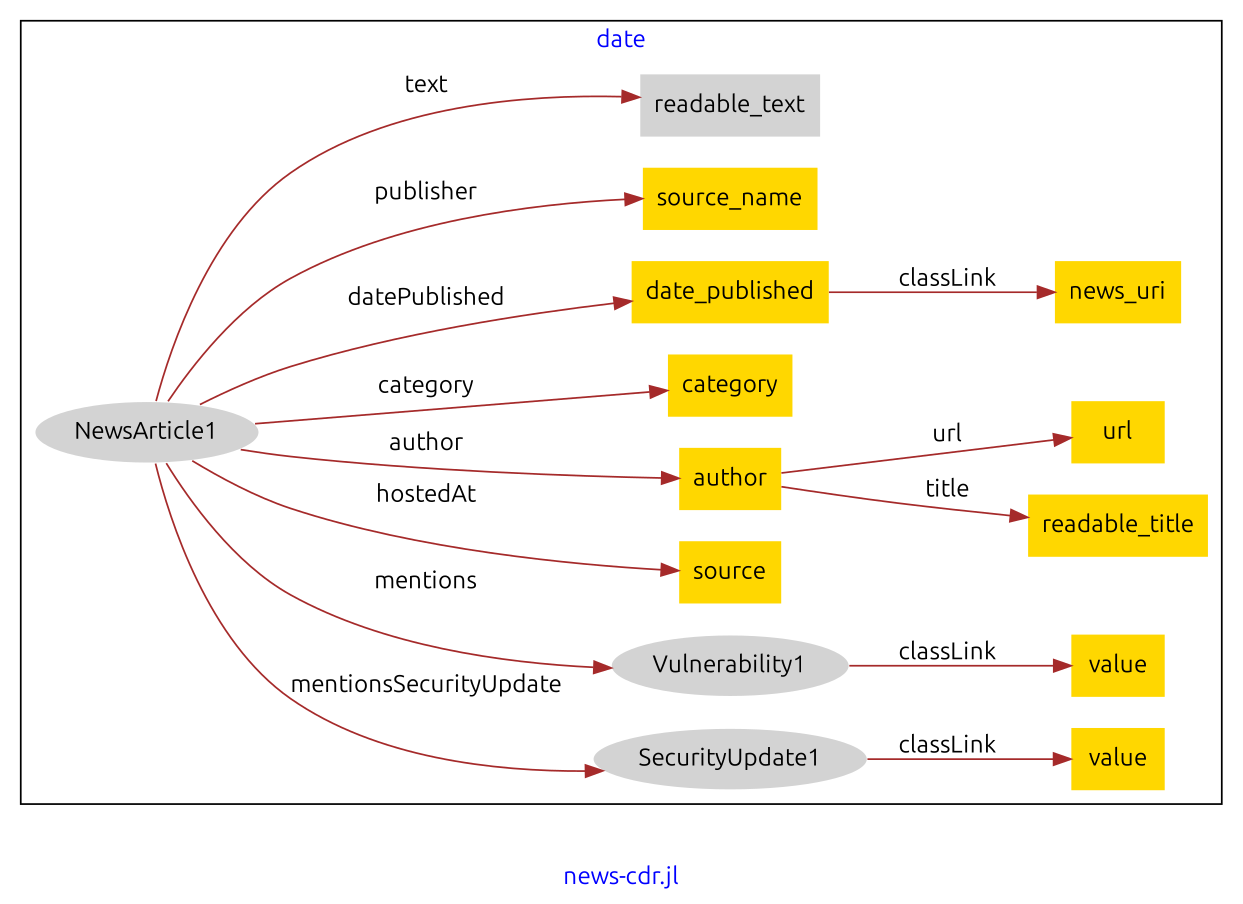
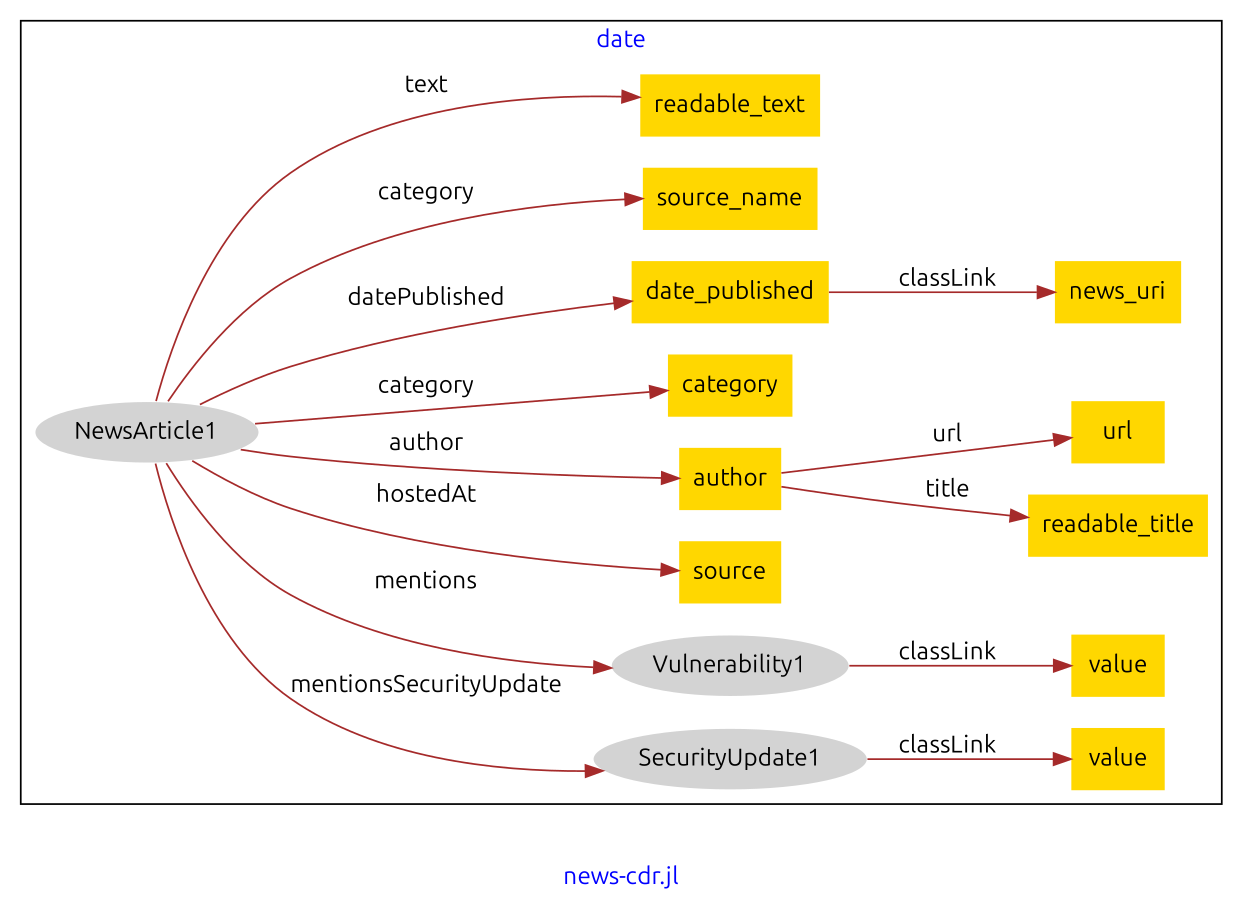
(730, 105) -> (730, 105)
(426, 193) -> (426, 193)
